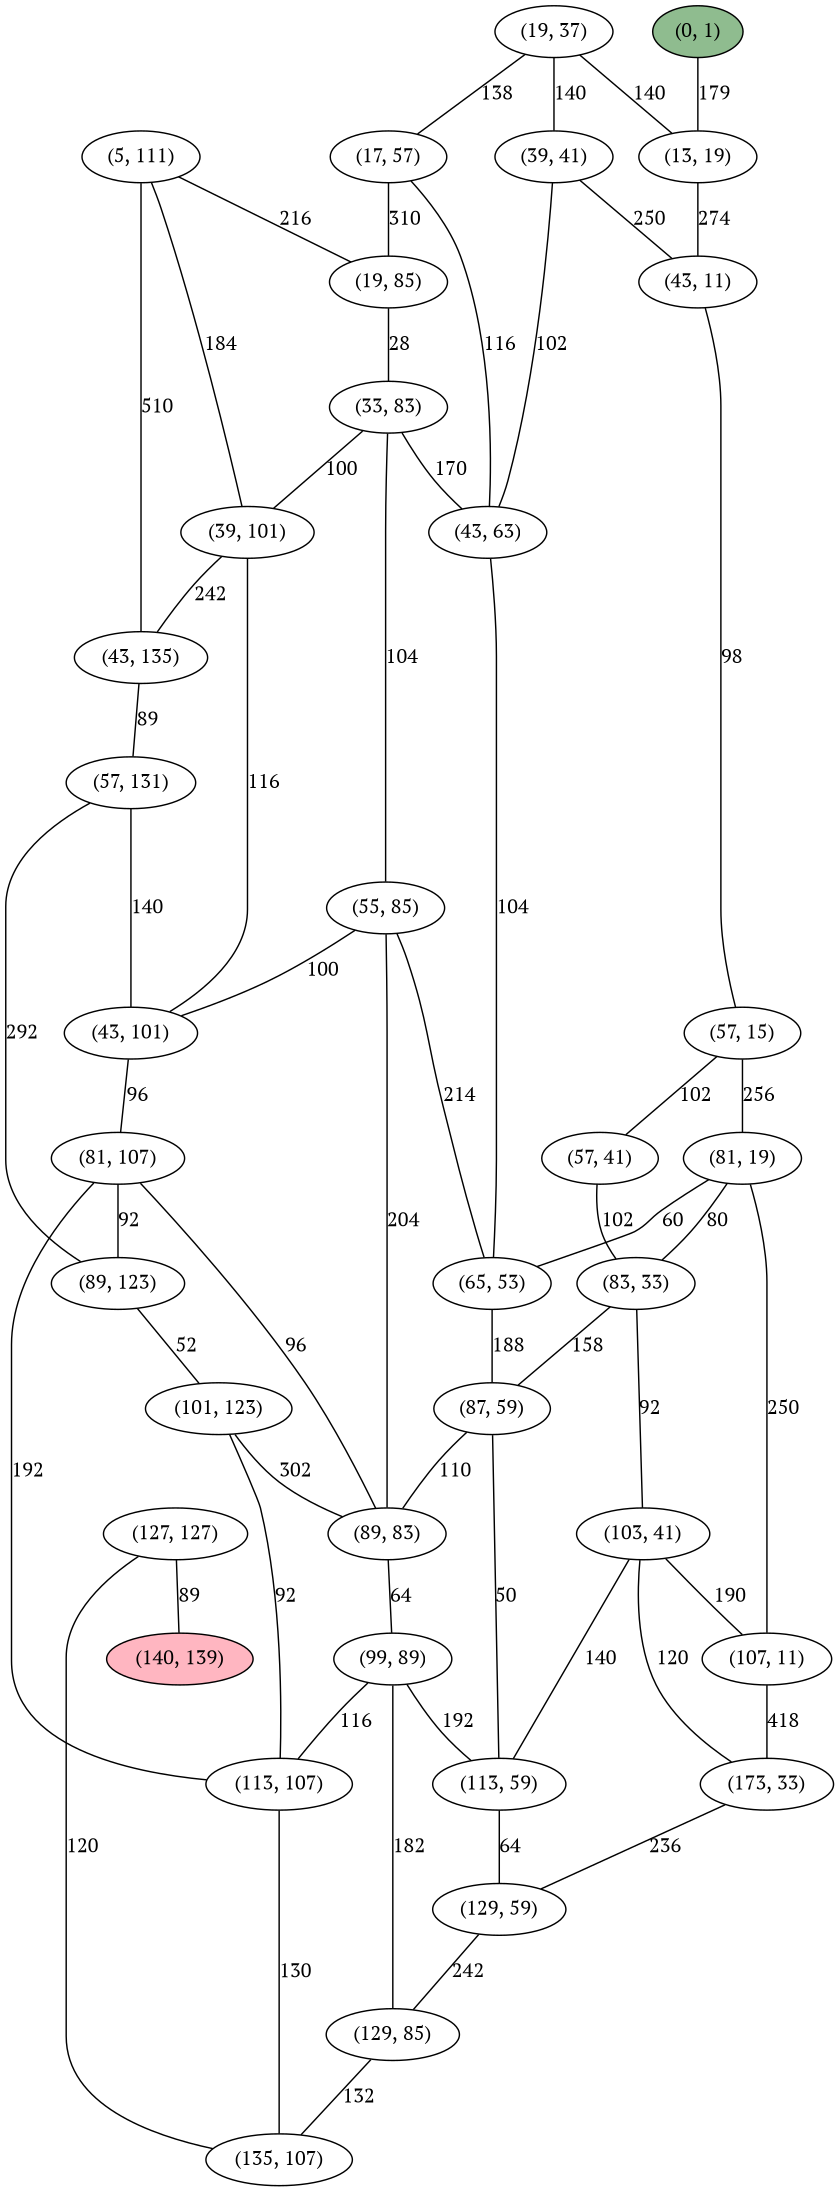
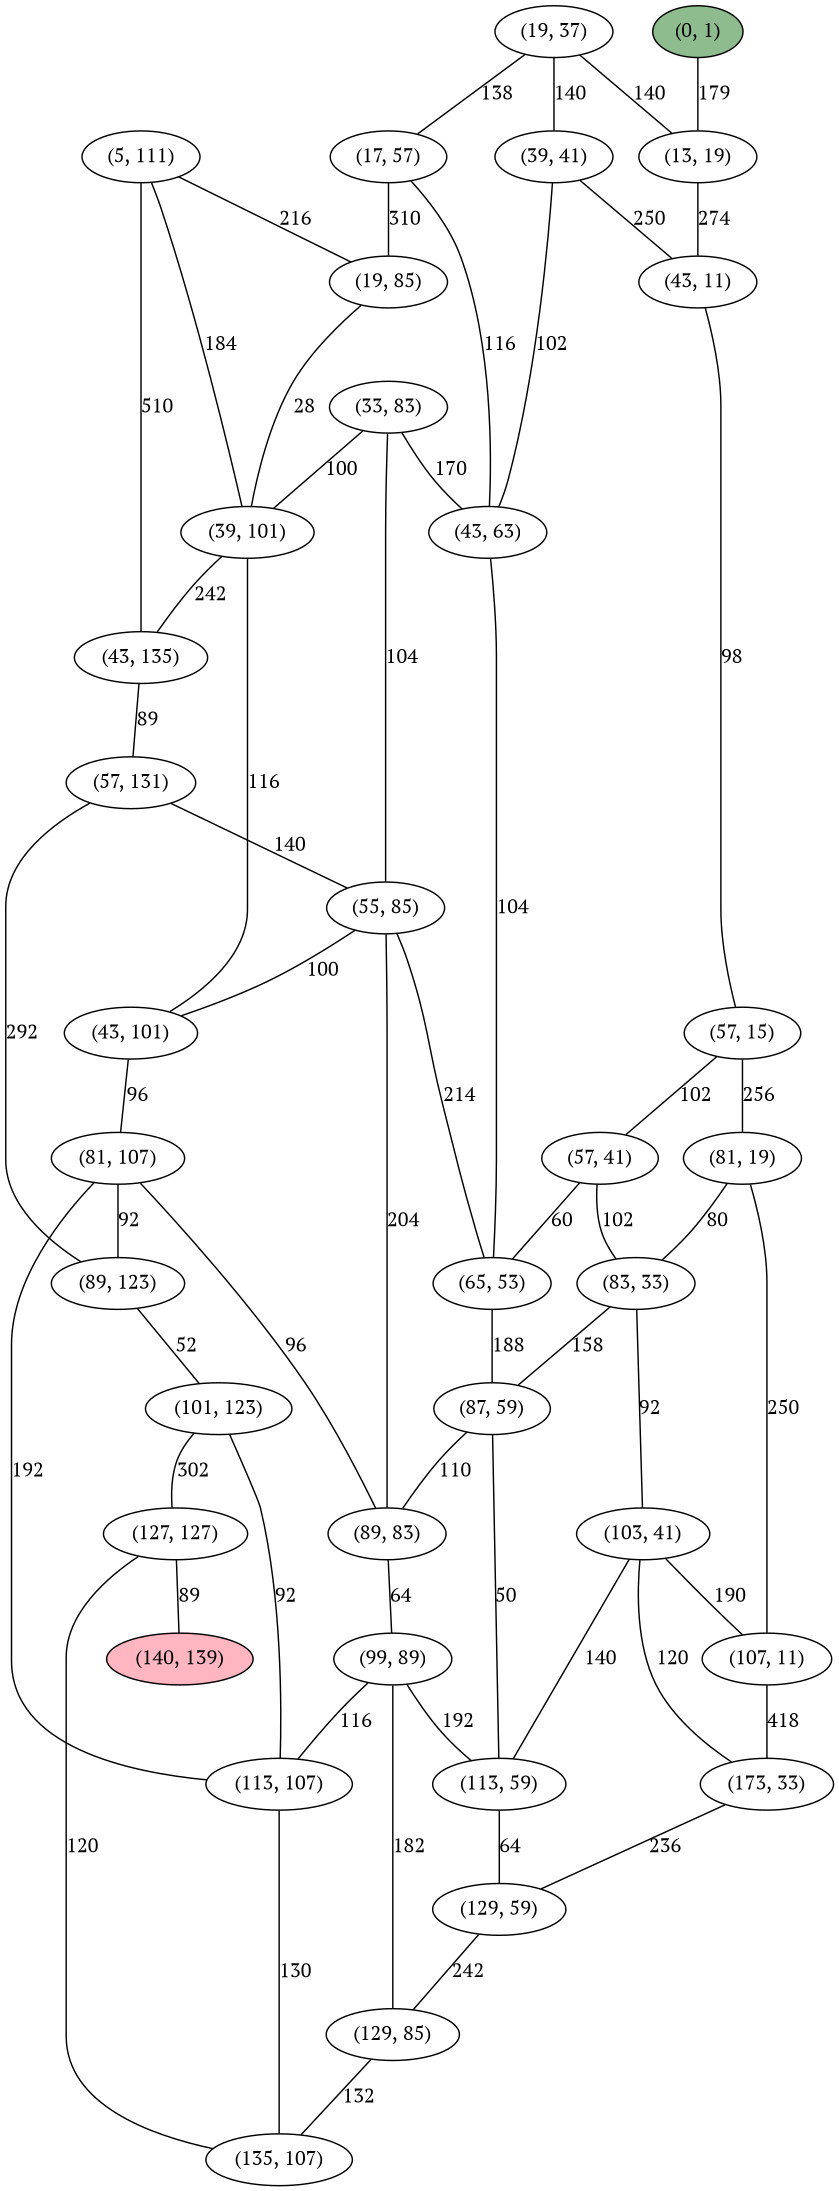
(388, 345) -> (286, 395)
(131, 908) -> (259, 846)
(629, 1234) -> (546, 1221)
(282, 1484) -> (175, 1468)
